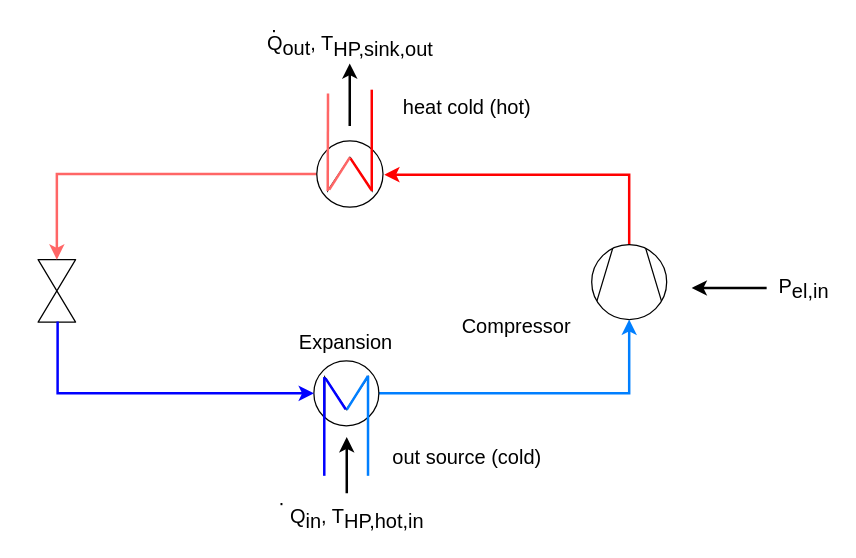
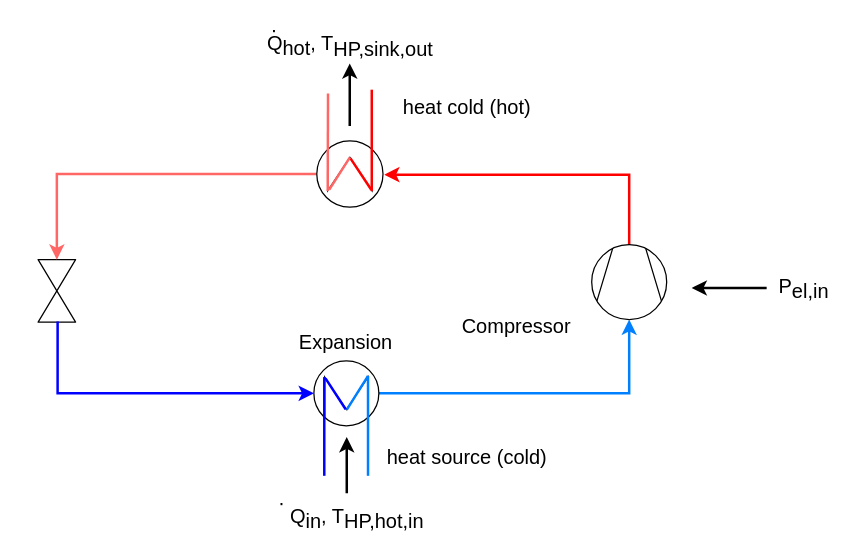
(351, 46) -> (351, 46)
(468, 457) -> (468, 457)
